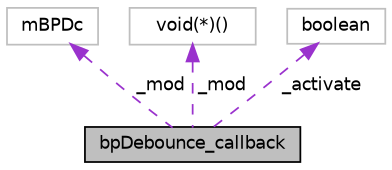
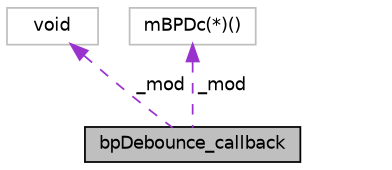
(53, 26) -> (53, 26)
(193, 26) -> (193, 26)
(336, 26) -> none
